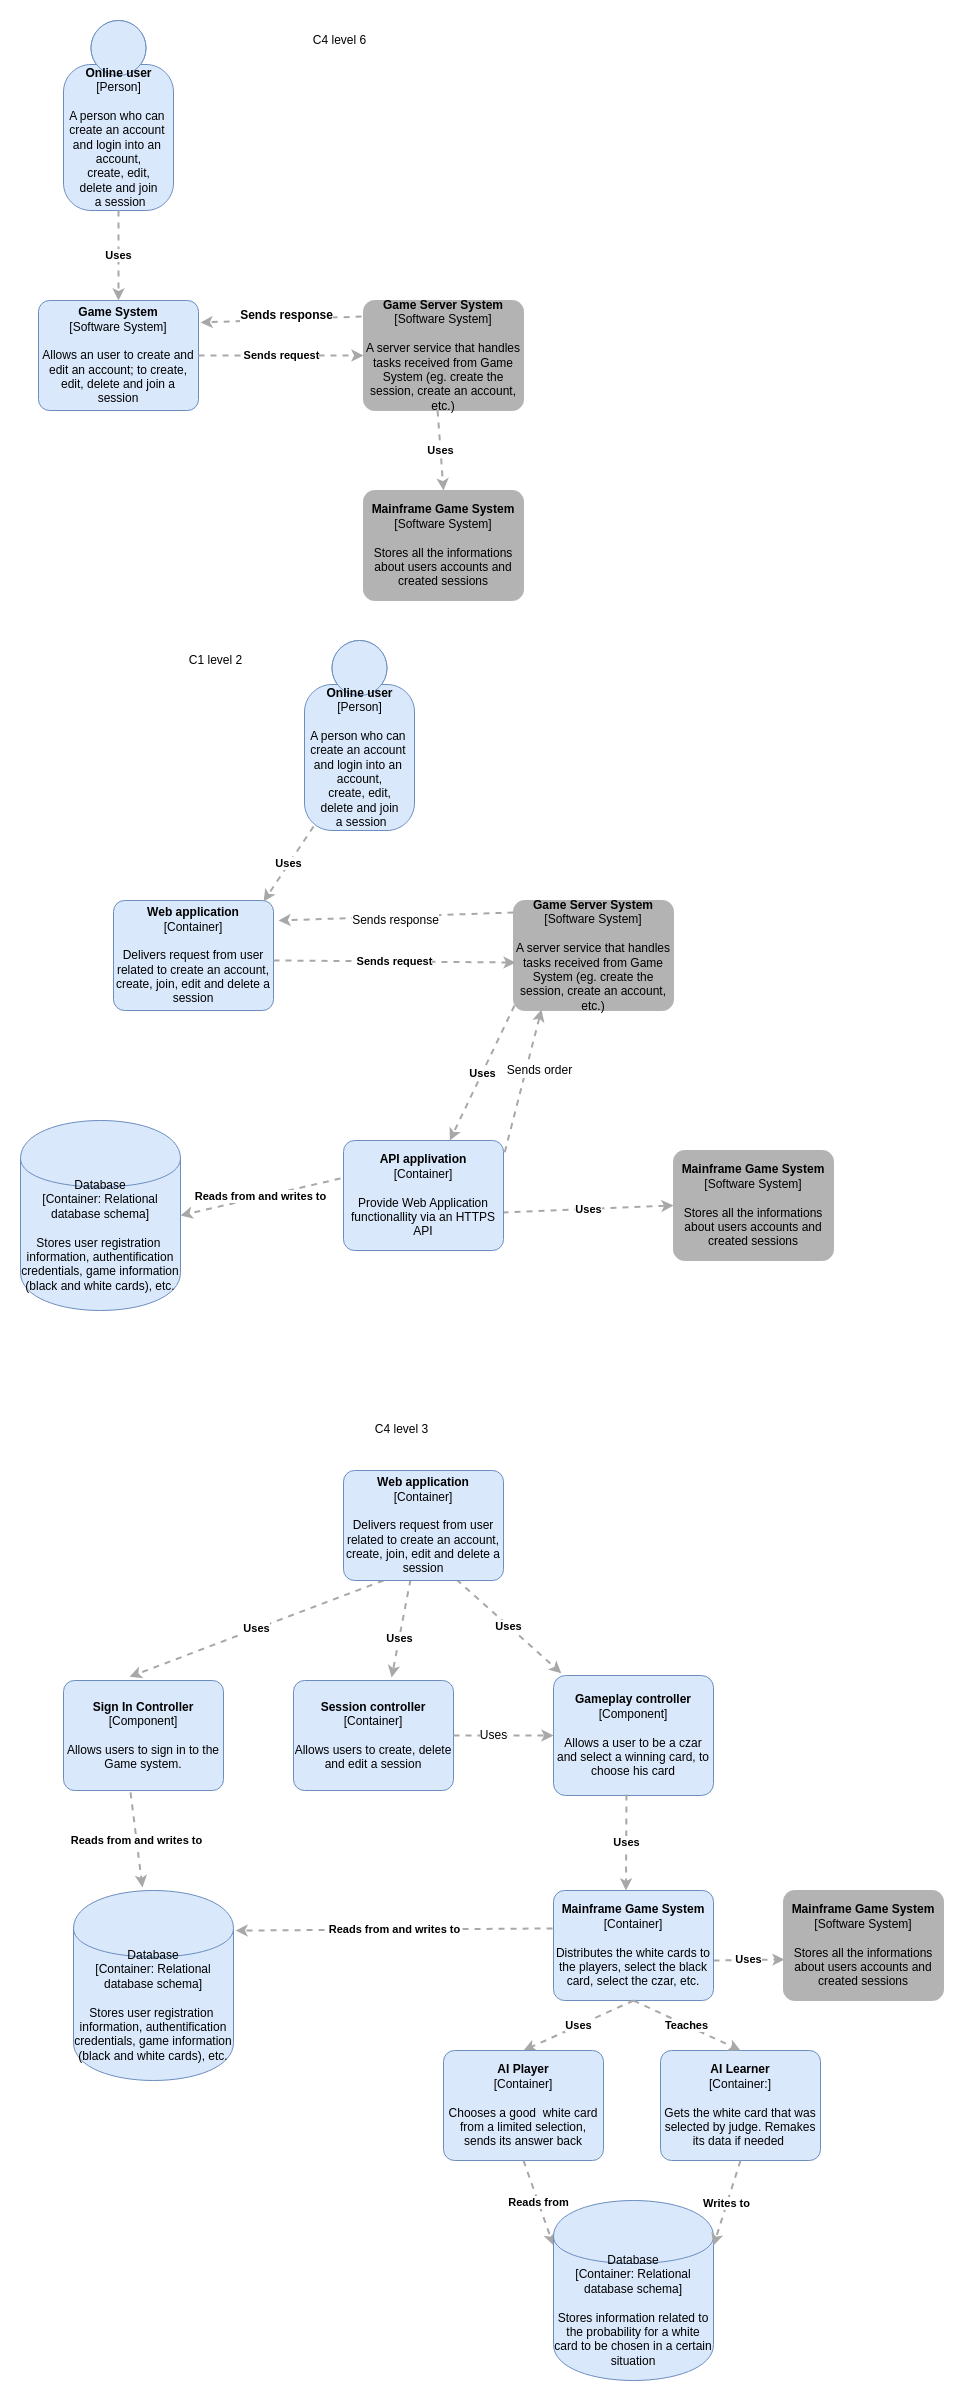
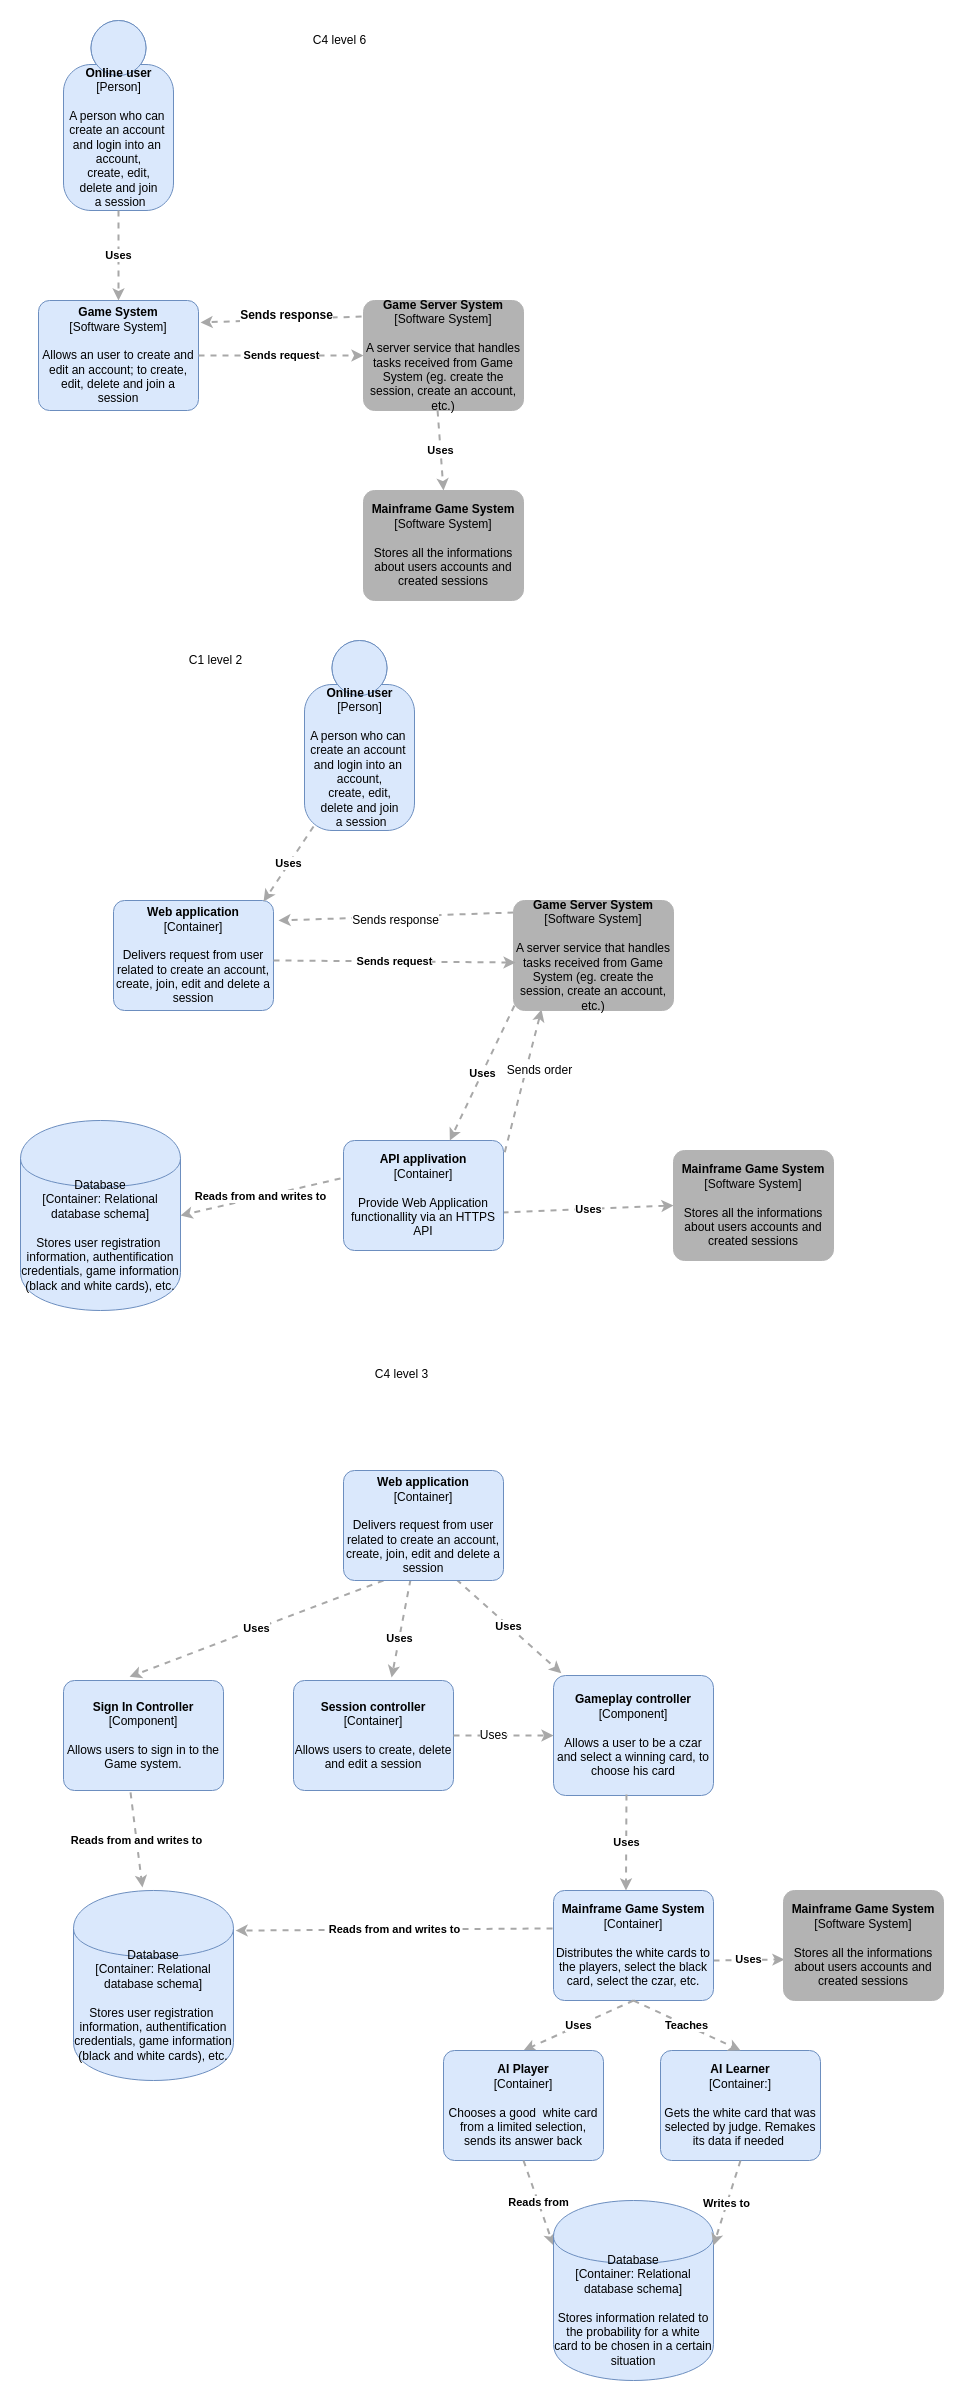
(402, 1430) -> (402, 1375)
